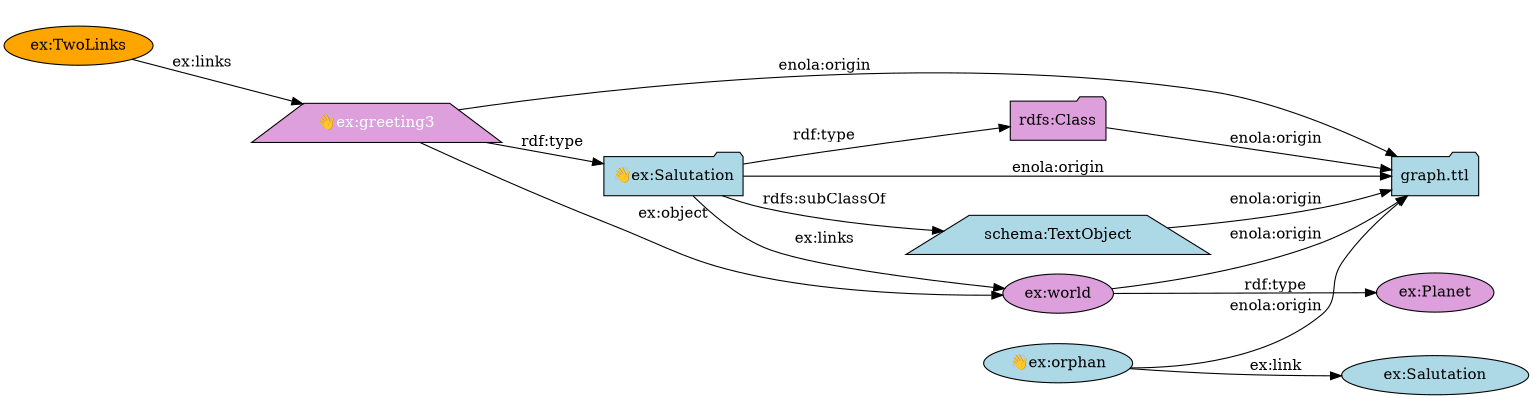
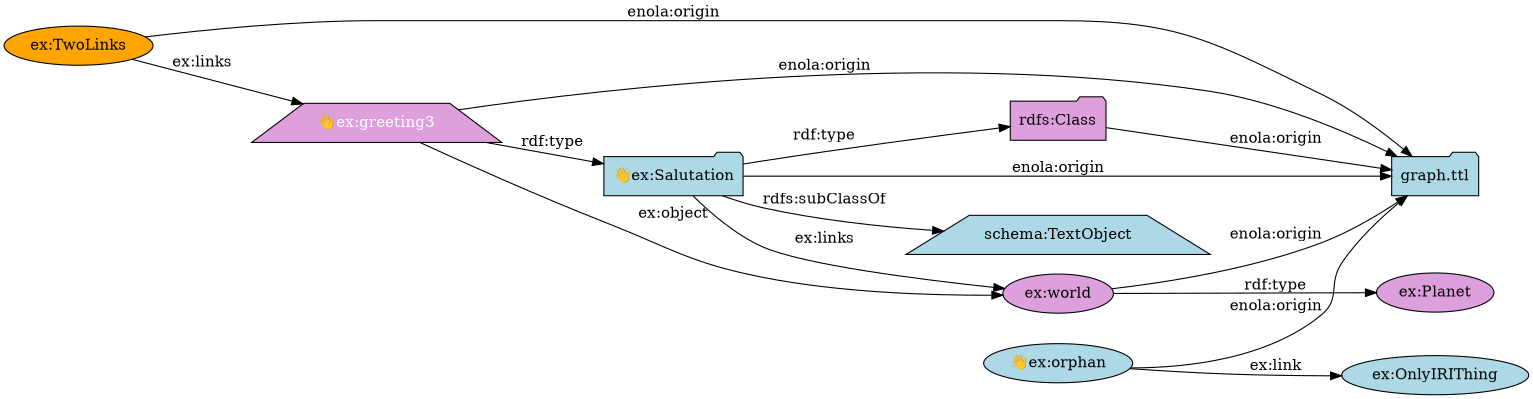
(1275, 216) -> (789, 21)
(1435, 375) -> (1435, 375)
